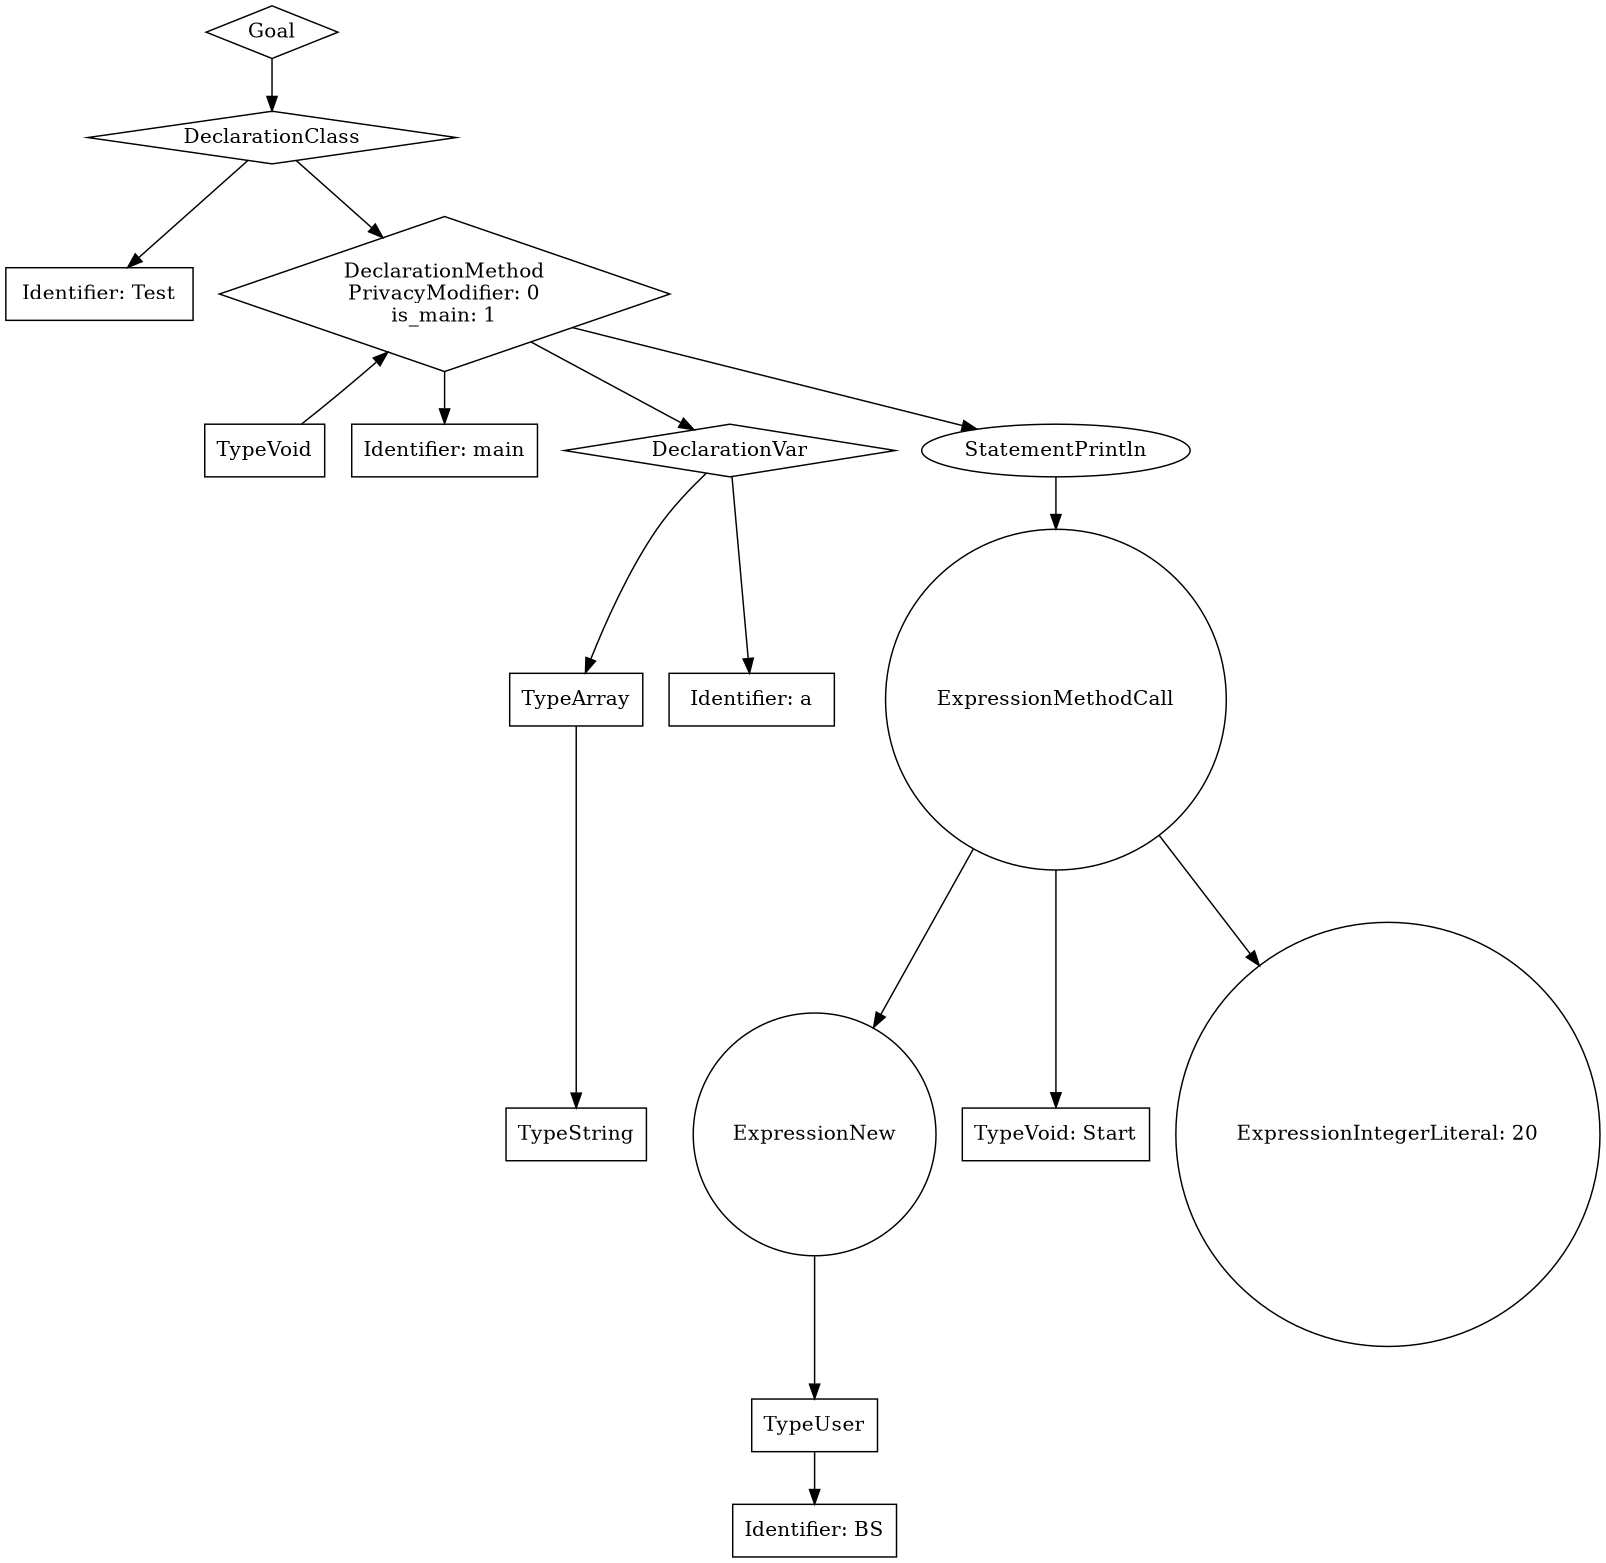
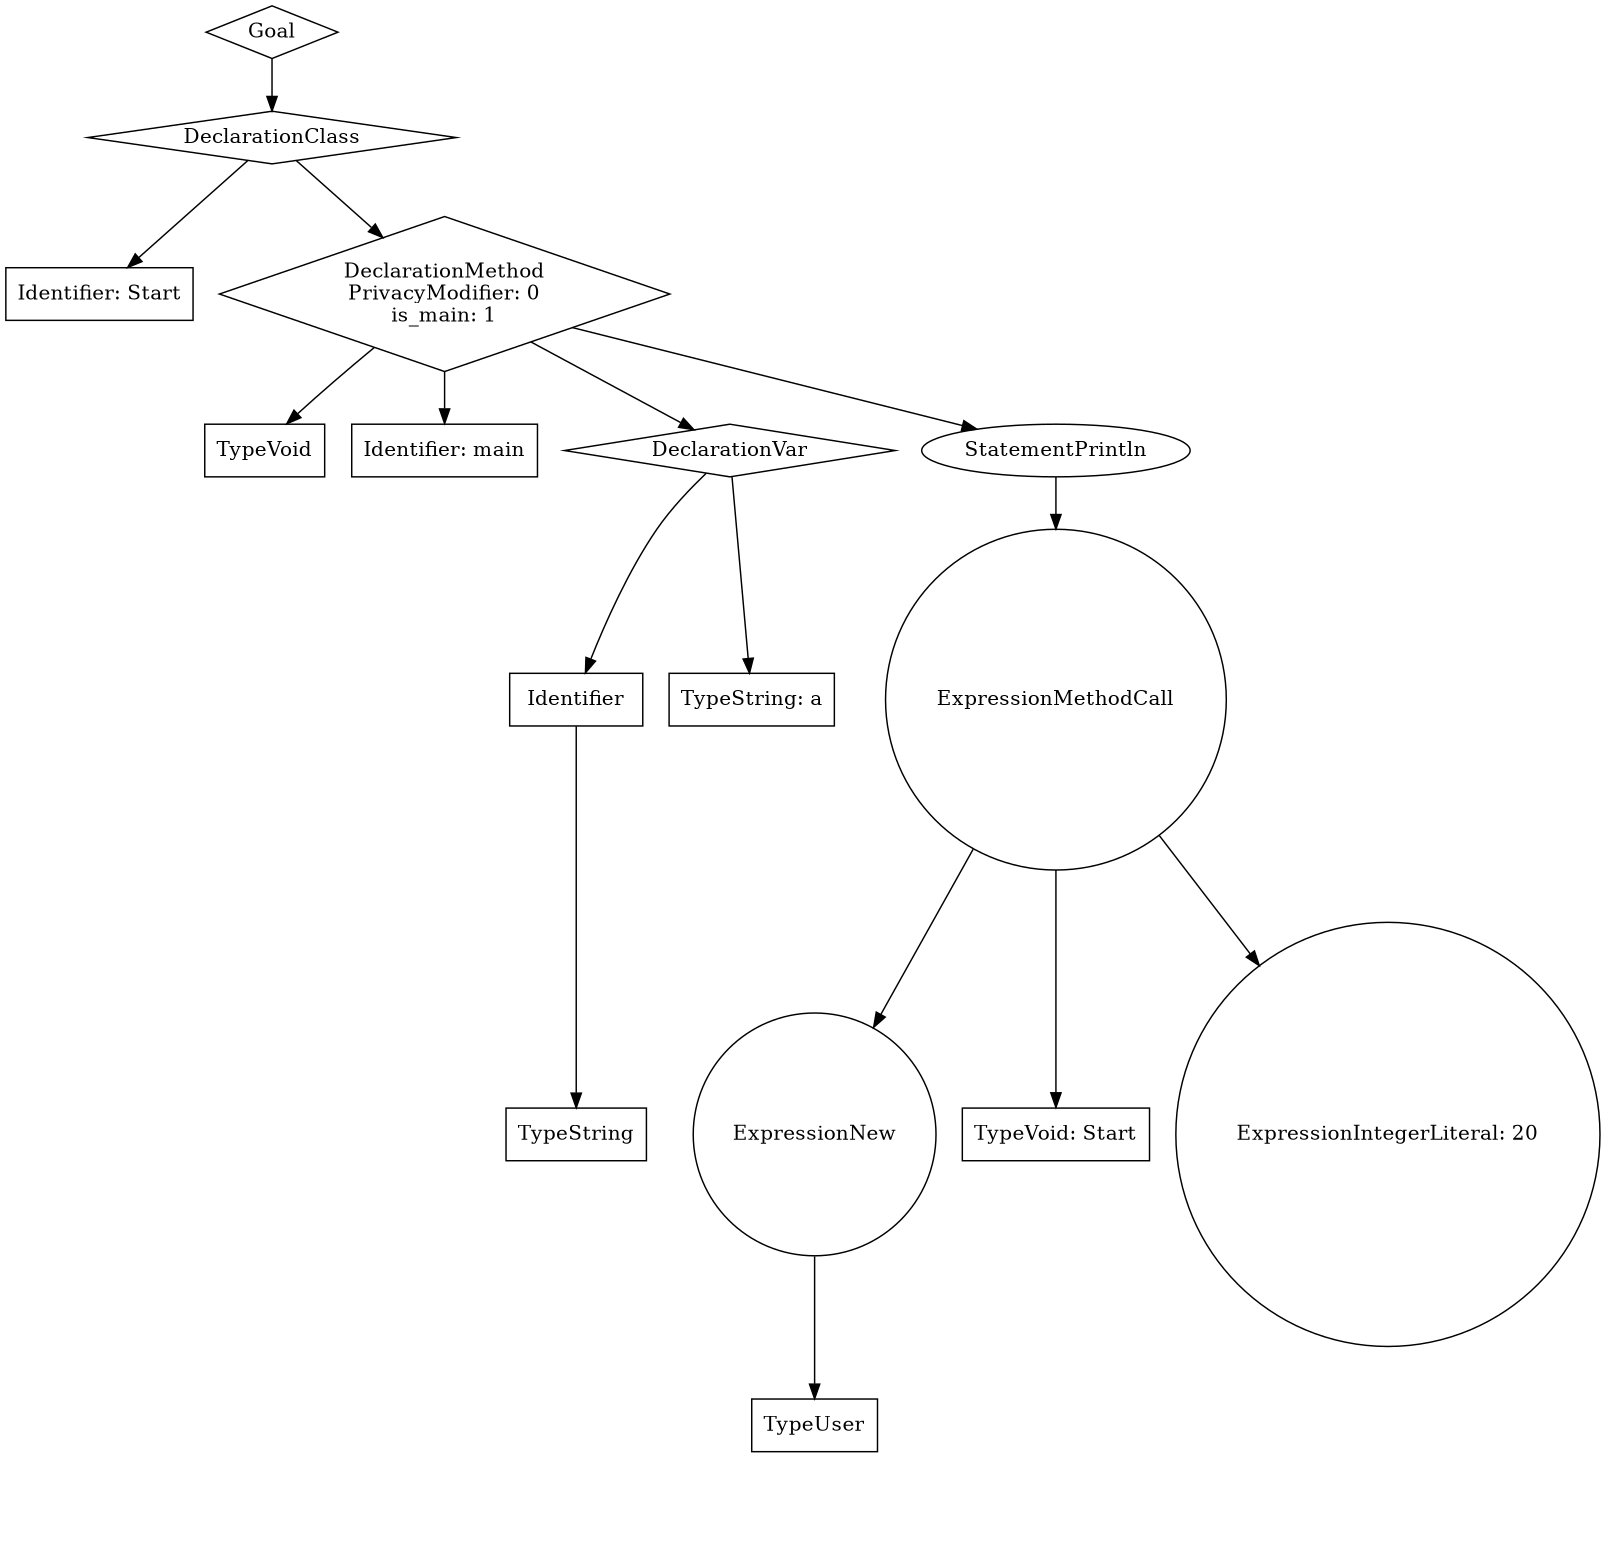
(99, 294) -> (99, 294)
(339, 393) -> (336, 380)
(576, 700) -> (576, 700)
(752, 700) -> (752, 700)
(815, 1531) -> none
